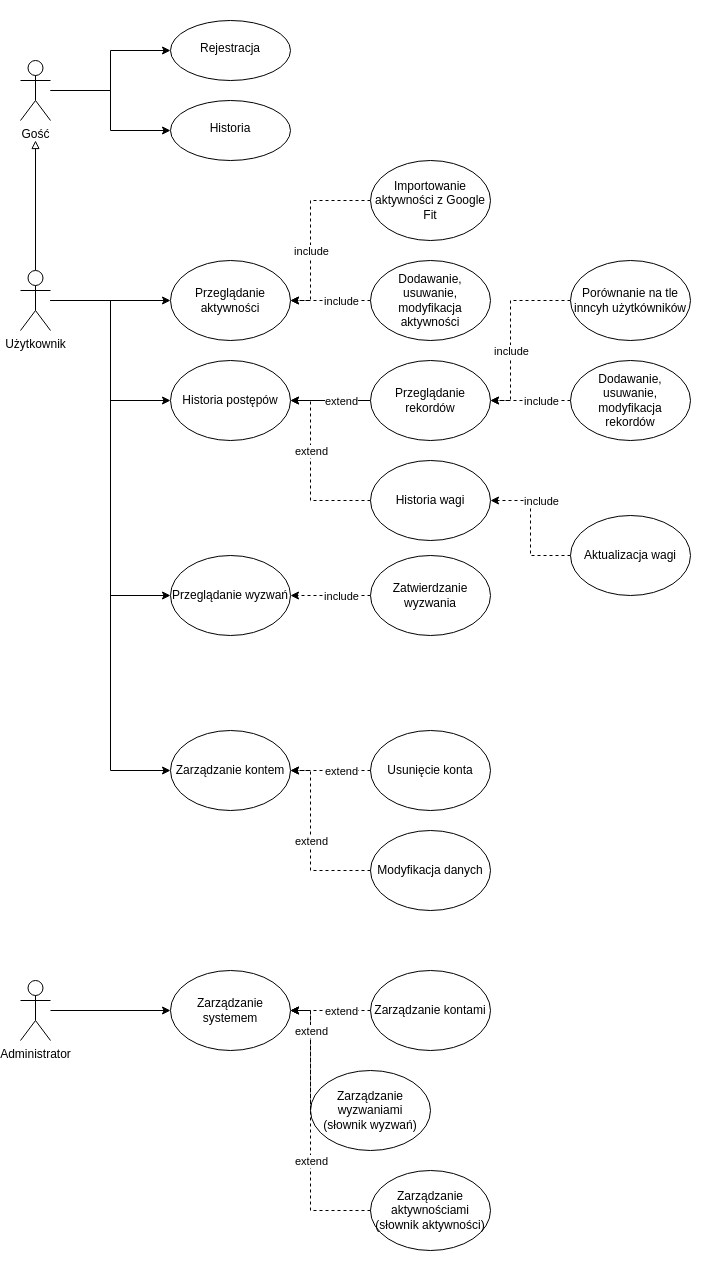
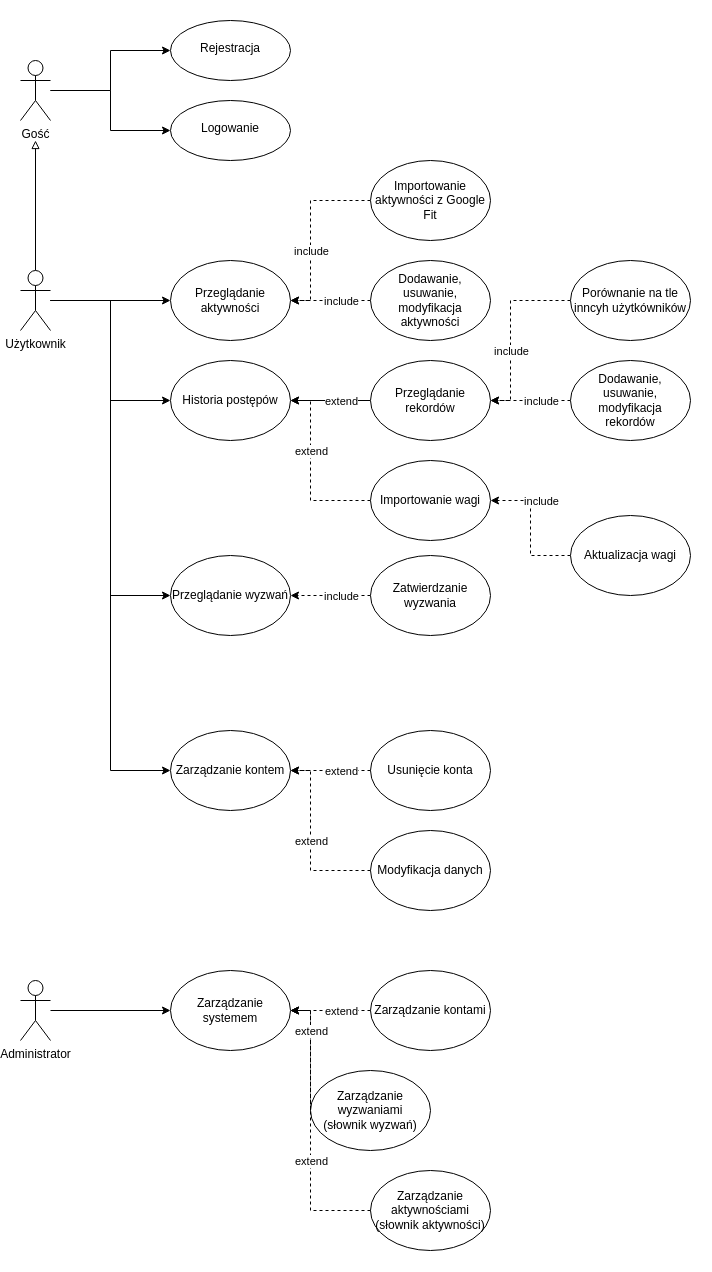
(231, 115) -> (231, 115)
(431, 501) -> (431, 501)
